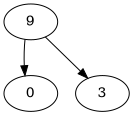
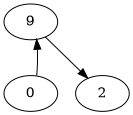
(24, 53) -> (37, 63)
(102, 93) -> (102, 93)
